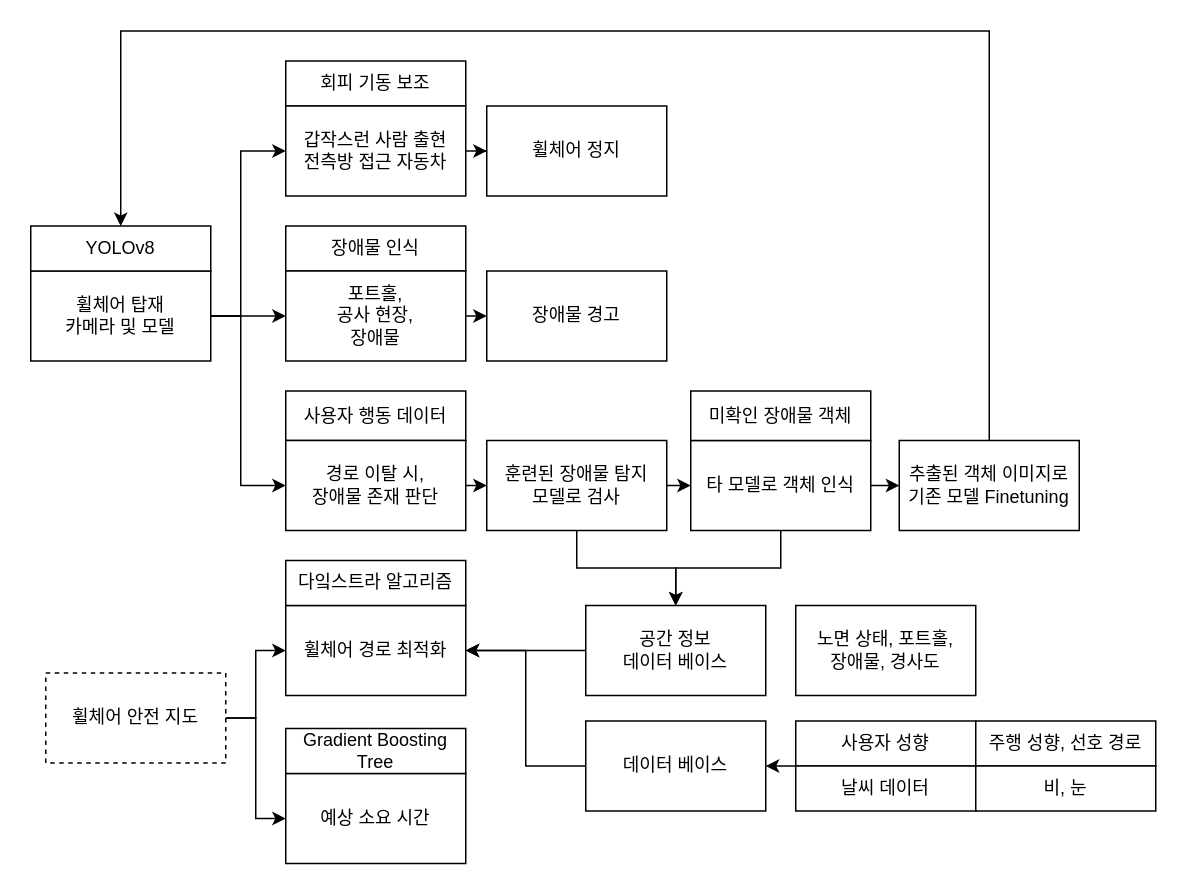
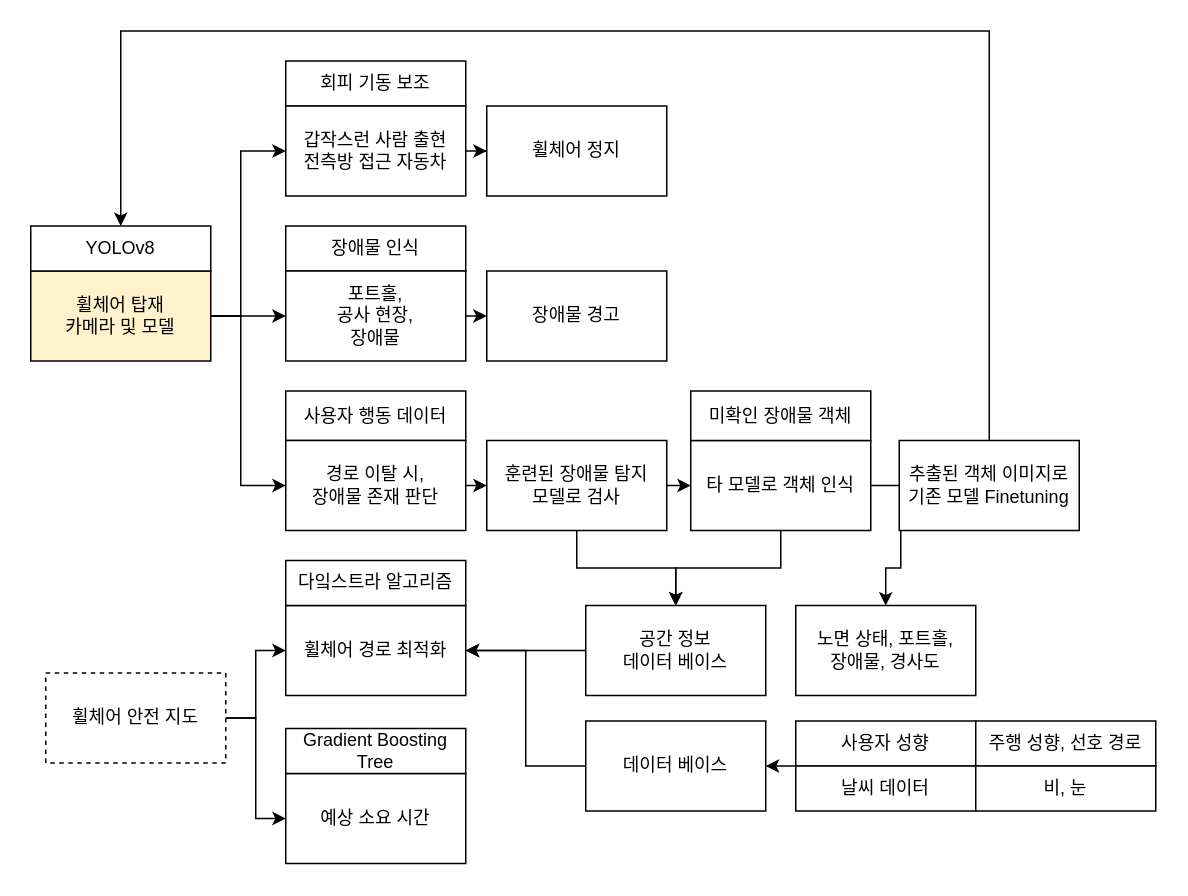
(121, 316) -> (121, 316)
(888, 485) -> (900, 568)
